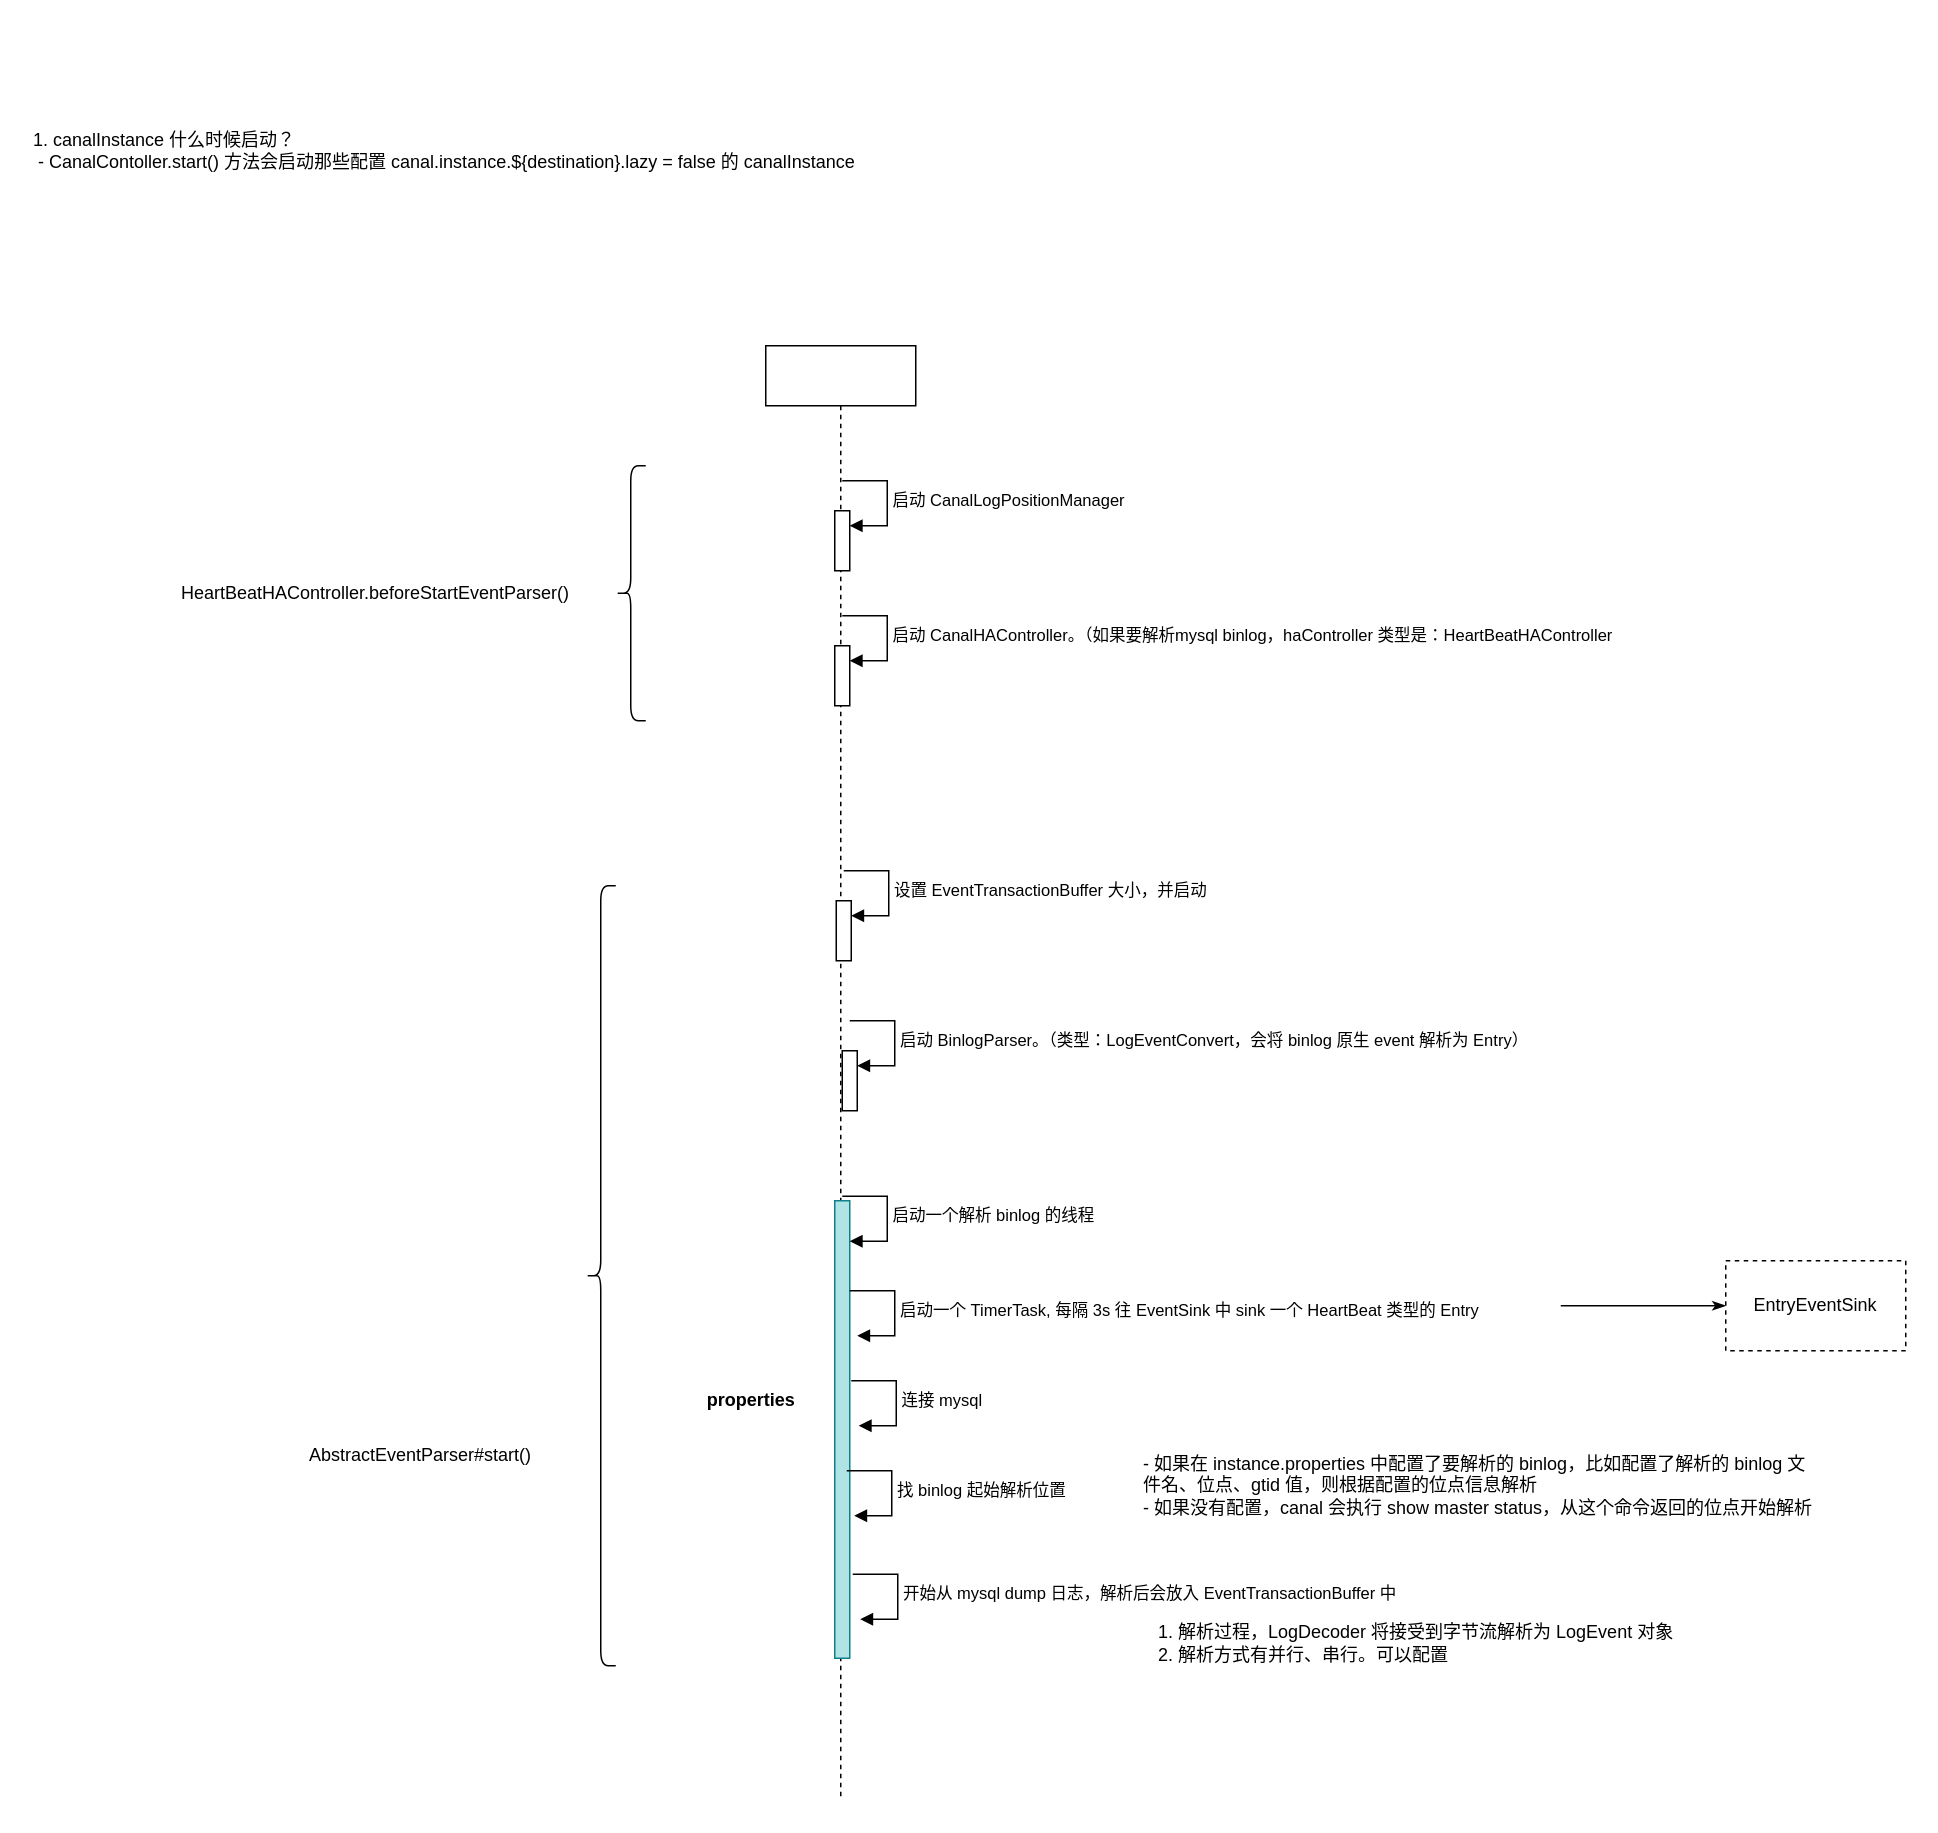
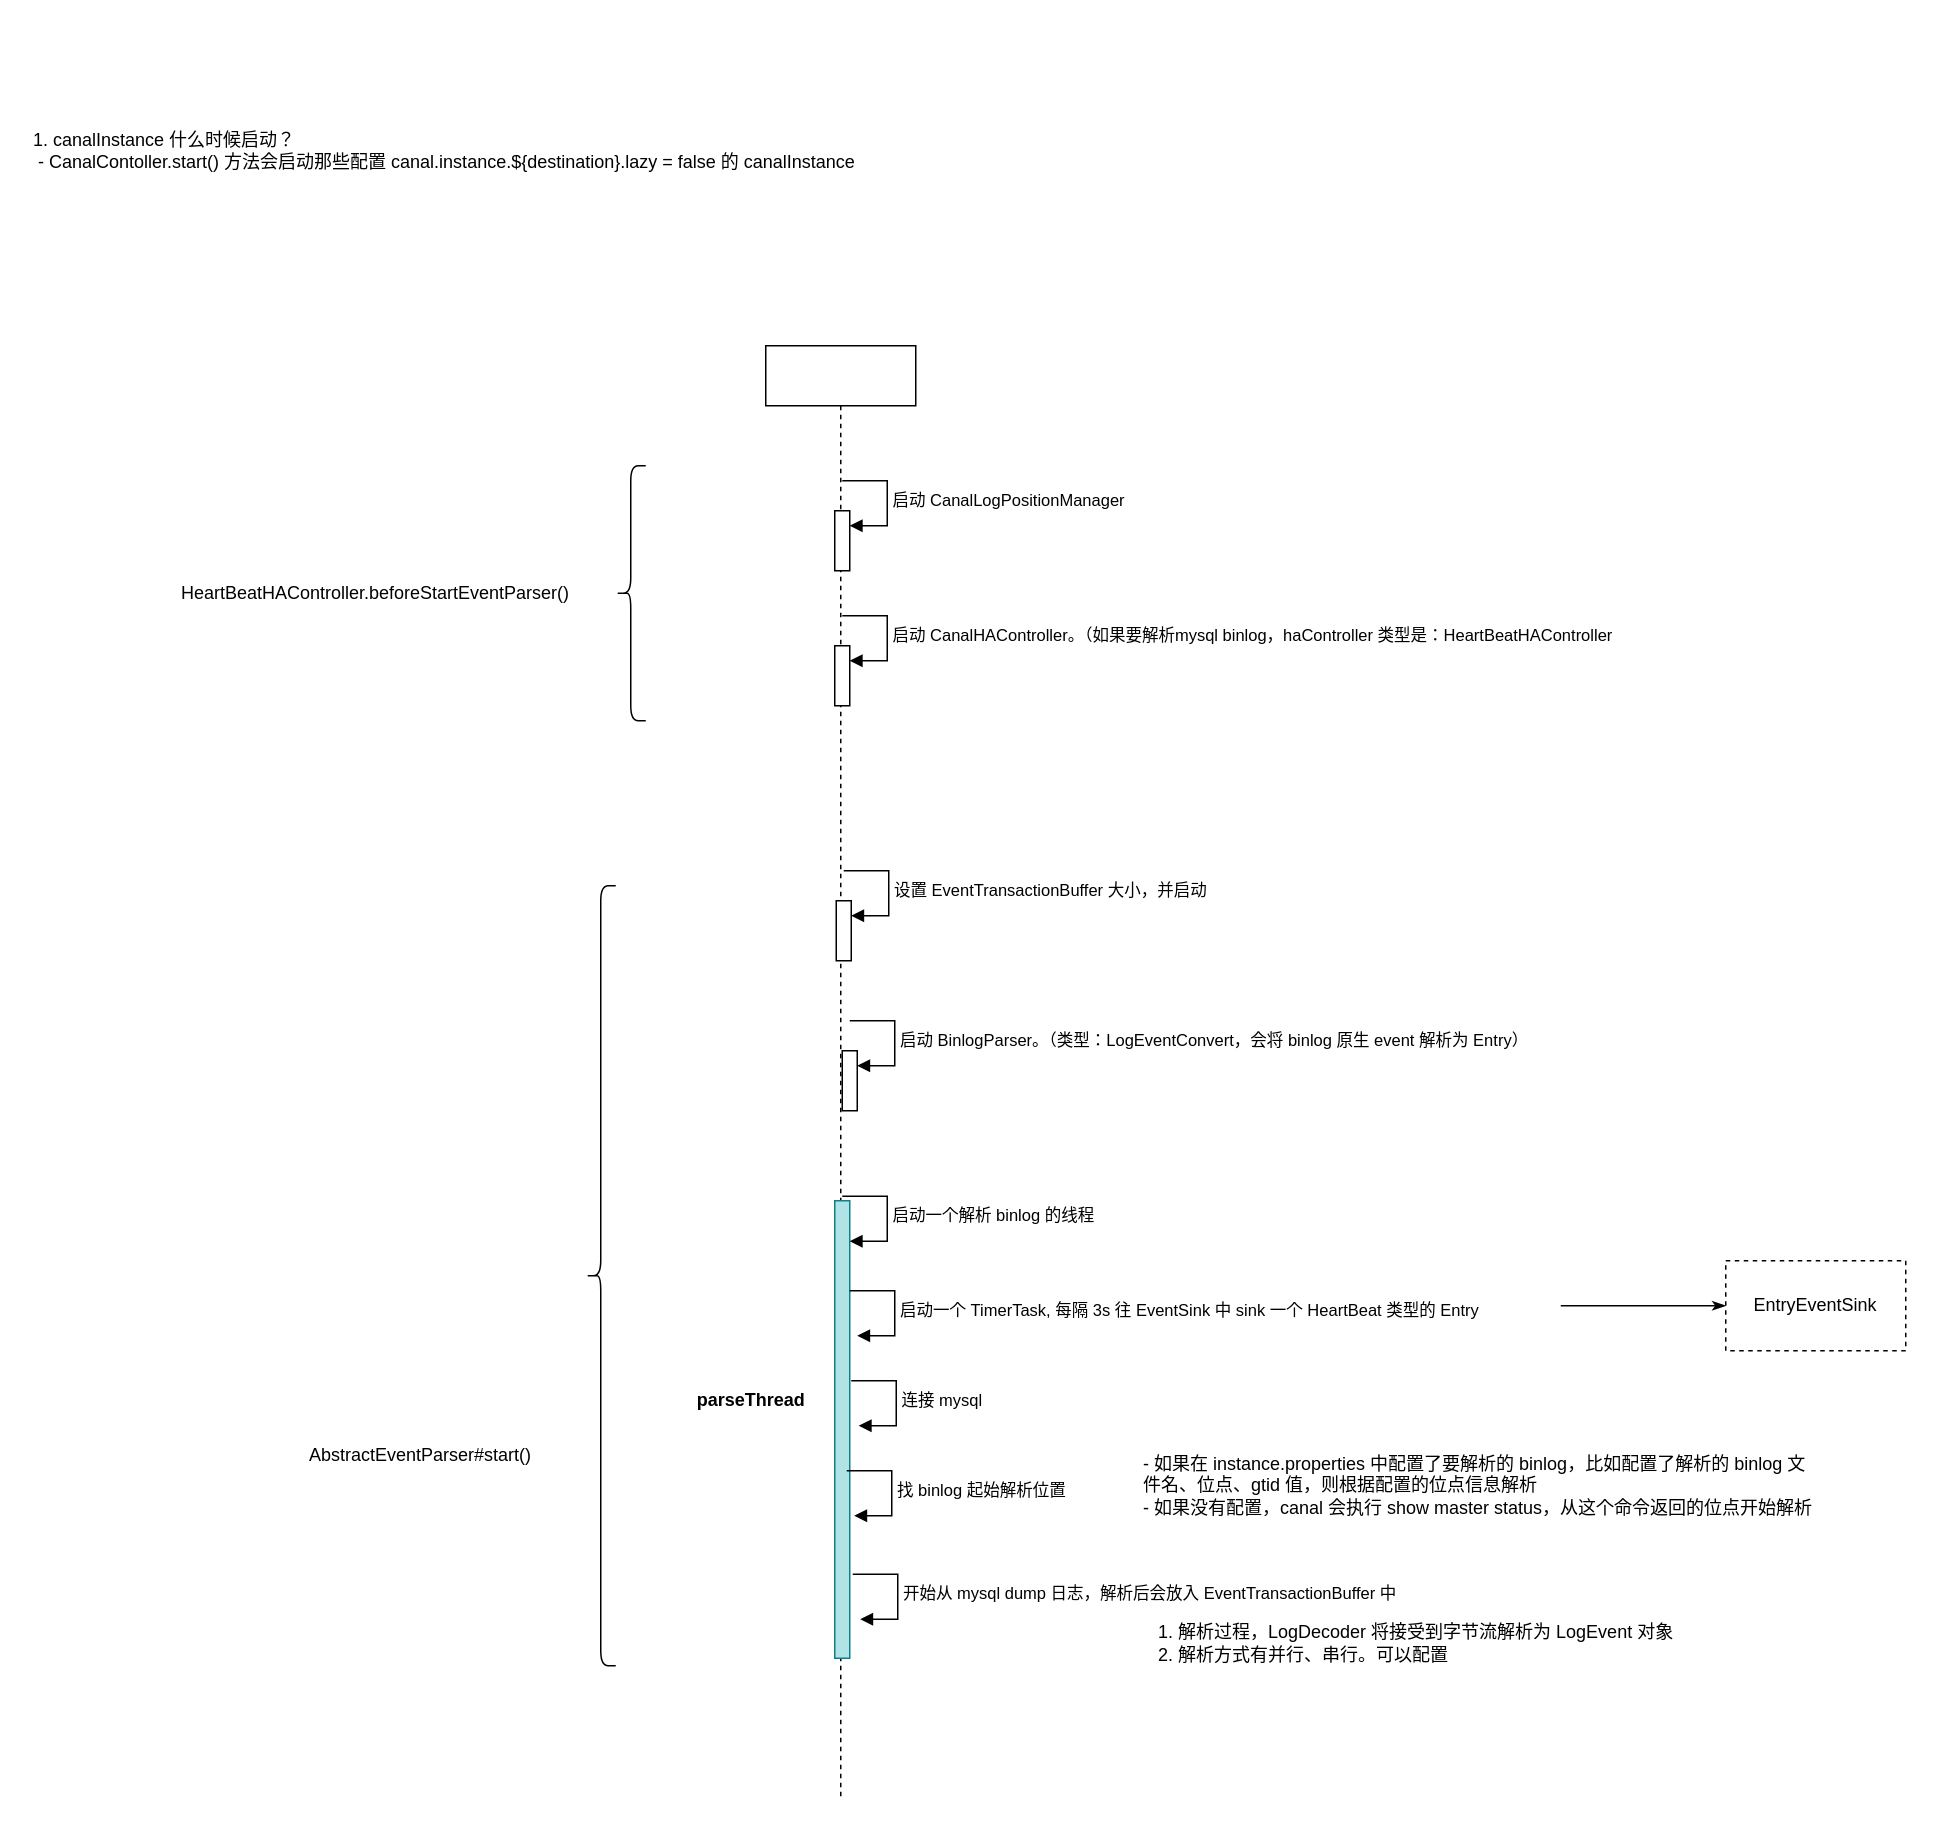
(752, 1400) -> (752, 1400)
